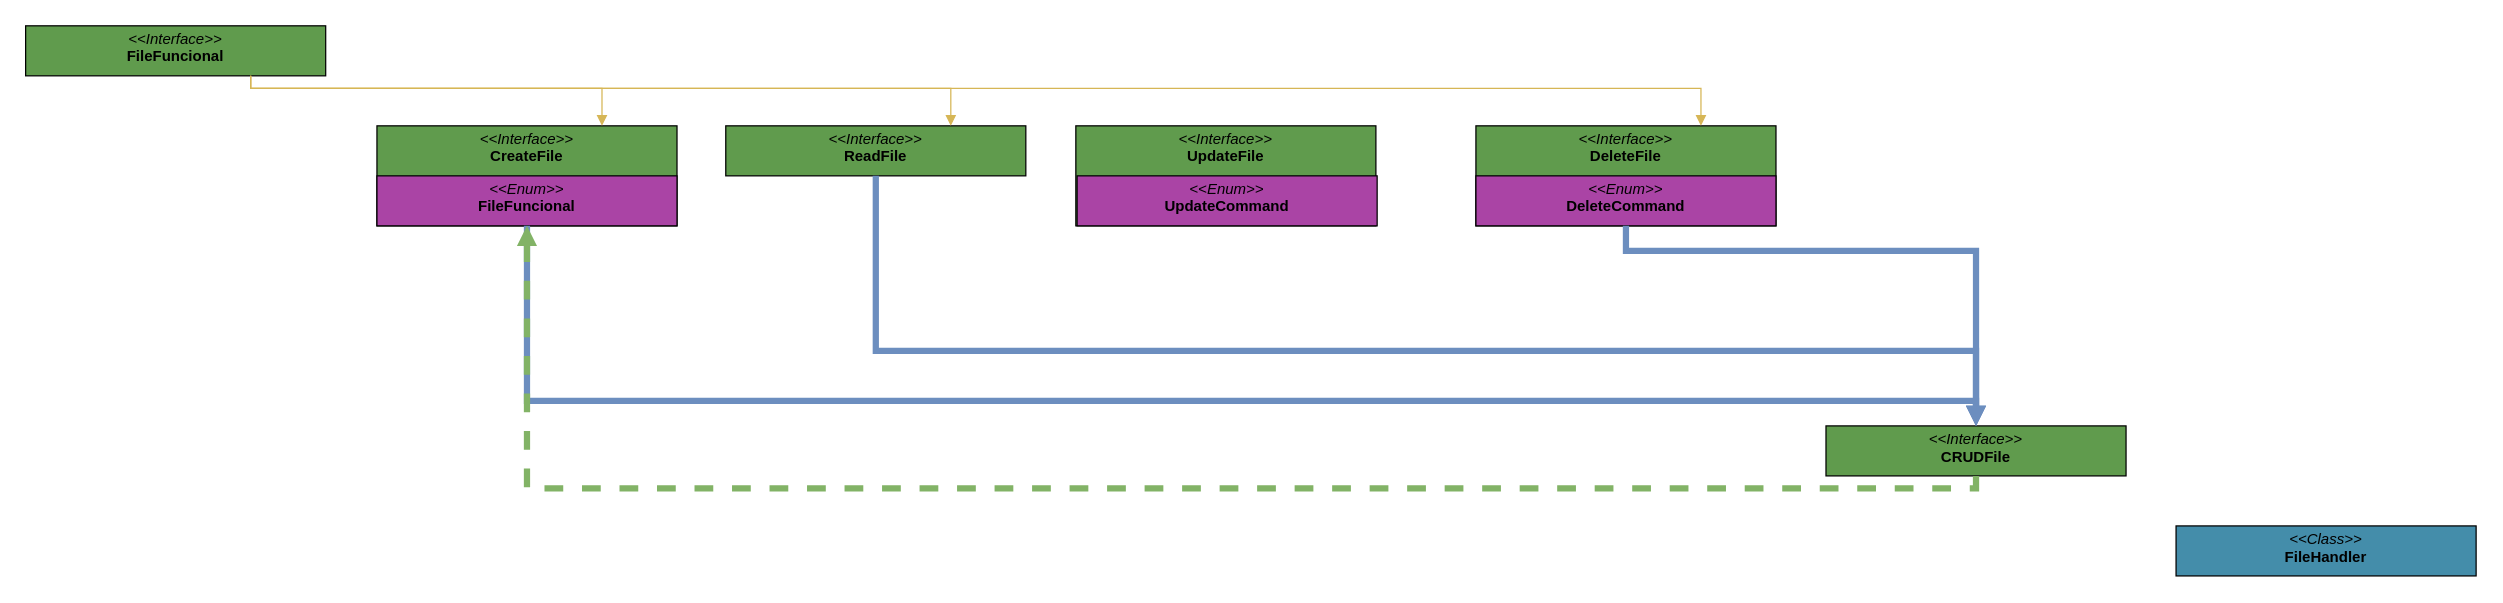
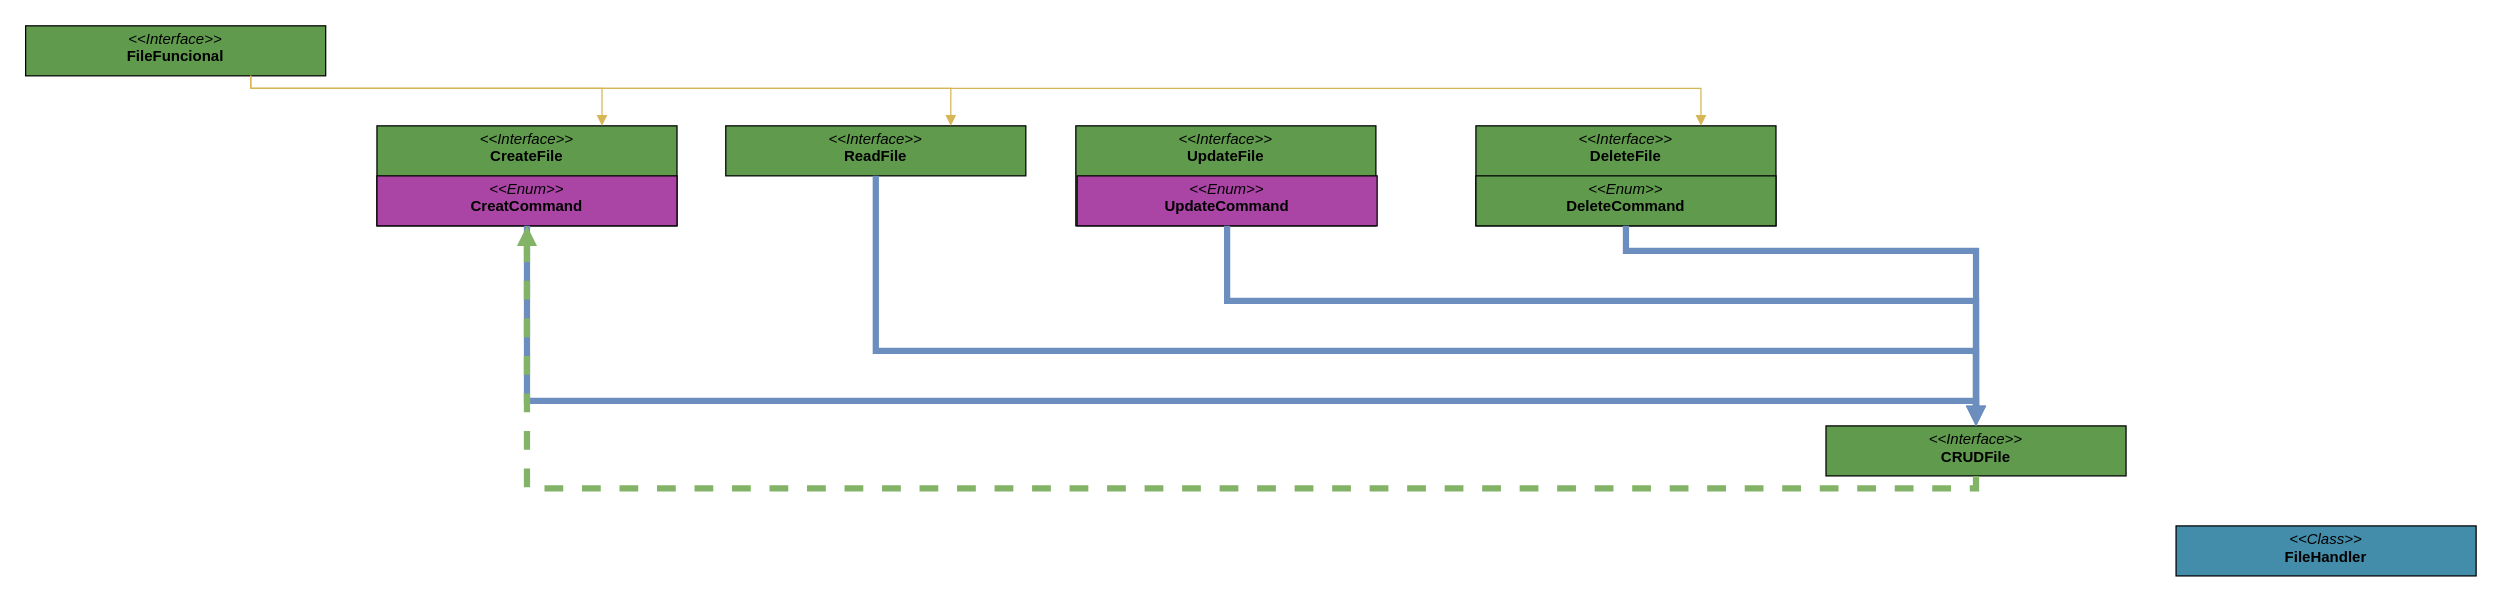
(424, 194) -> (427, 194)
(1626, 201) -> (1626, 201)
none -> (1562, 301)
